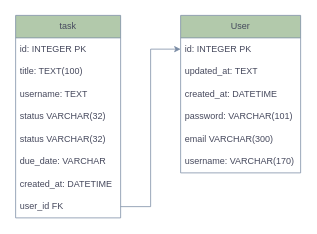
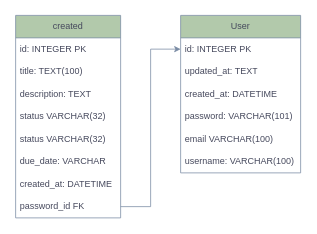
(68, 27) -> (68, 27)
(53, 94) -> (58, 94)
(227, 139) -> (227, 139)
(238, 162) -> (238, 162)
(43, 207) -> (53, 207)
